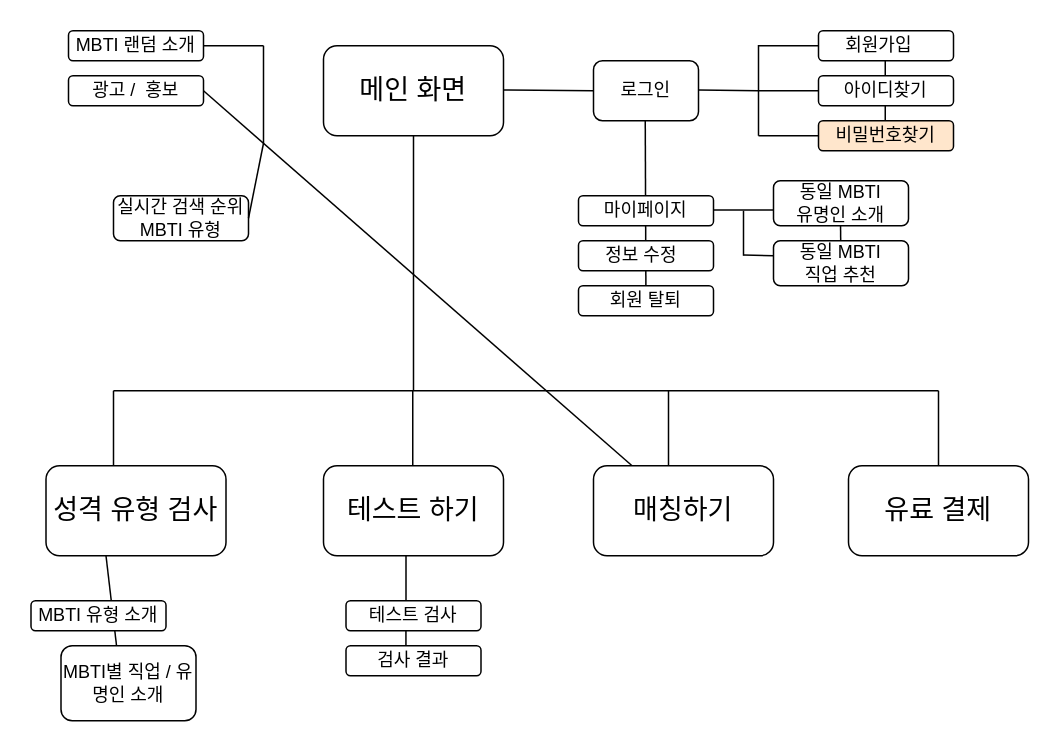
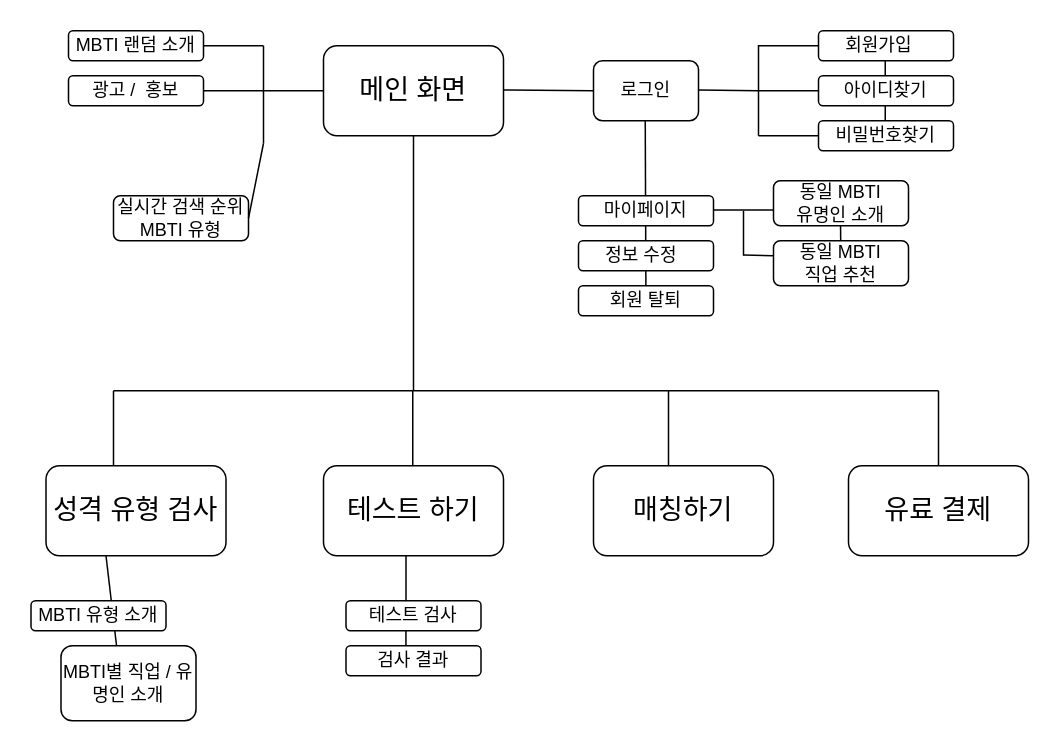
(886, 136) -> (886, 136)
(417, 278) -> (265, 91)
